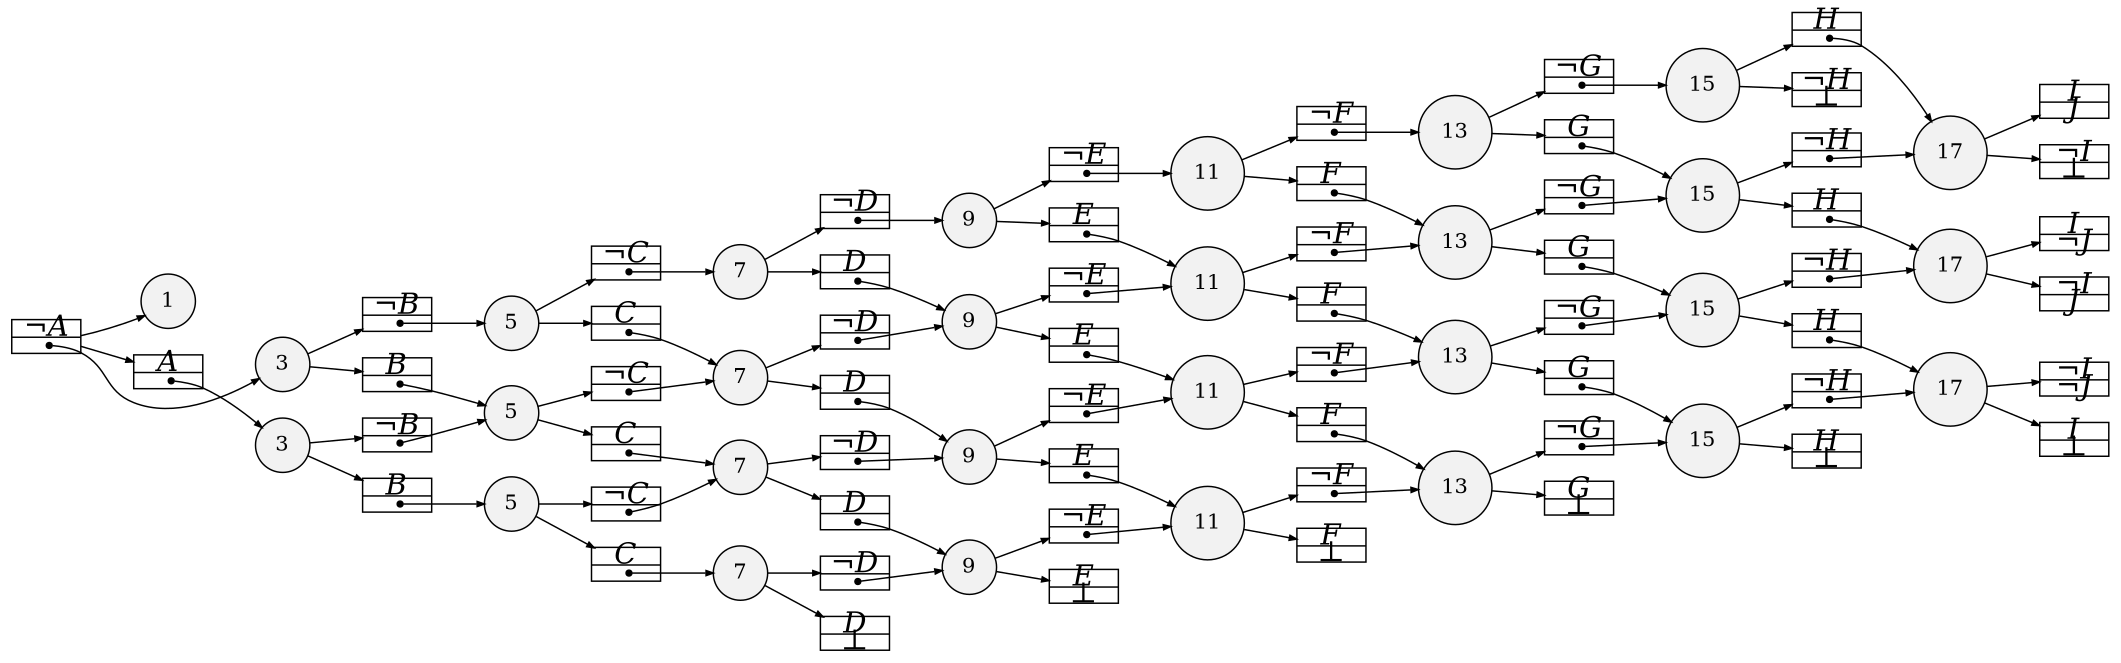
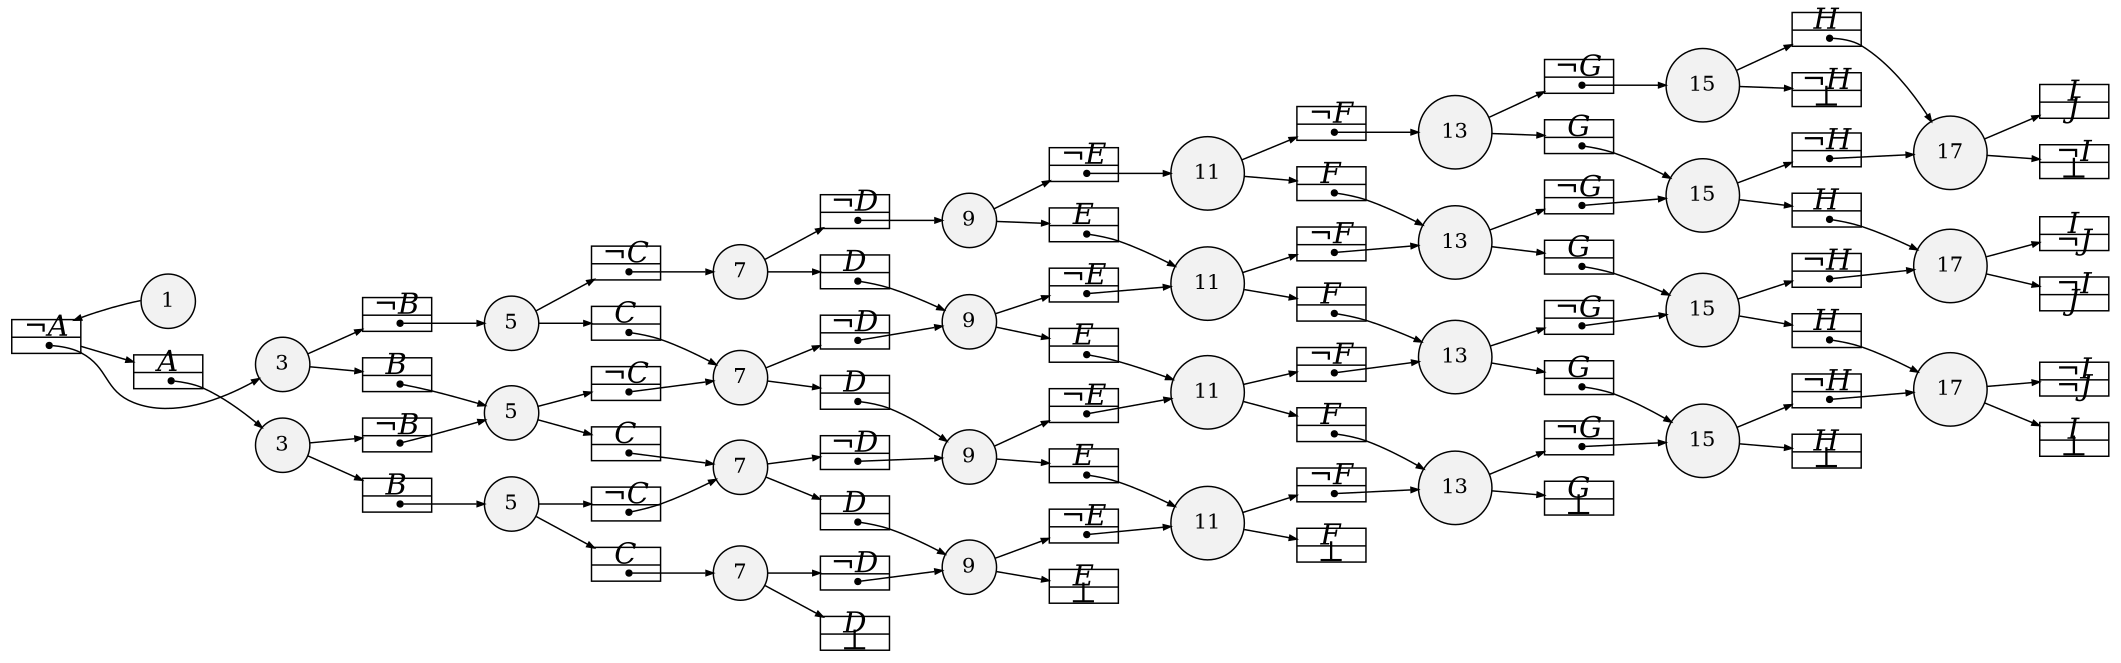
(110, 328) -> (111, 308)
